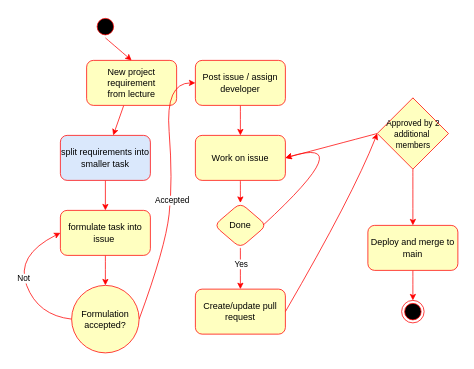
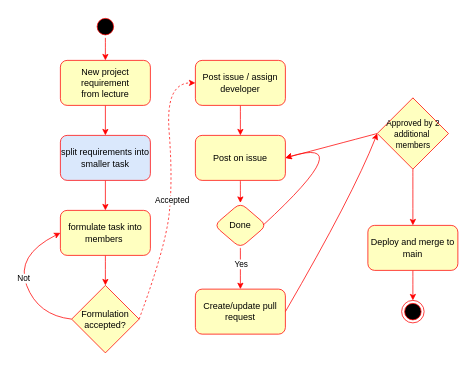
(132, 83) -> (105, 83)
(169, 135) -> (169, 135)
(240, 158) -> (240, 158)
(105, 233) -> (105, 233)
(105, 319) -> (105, 319)
